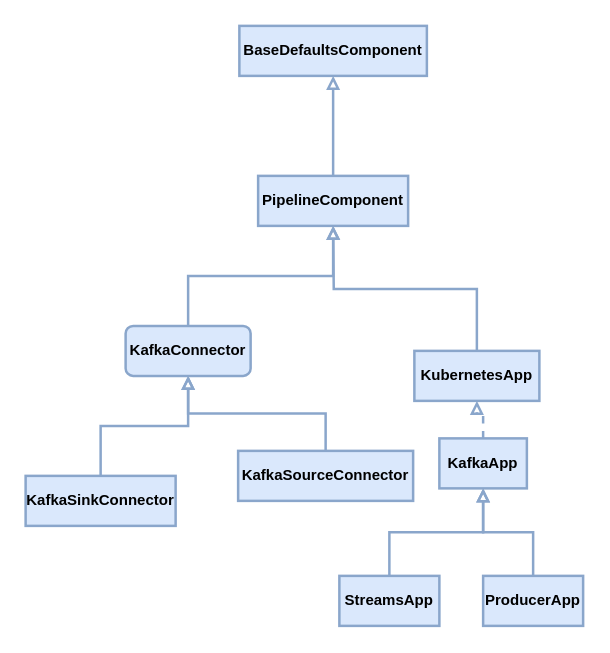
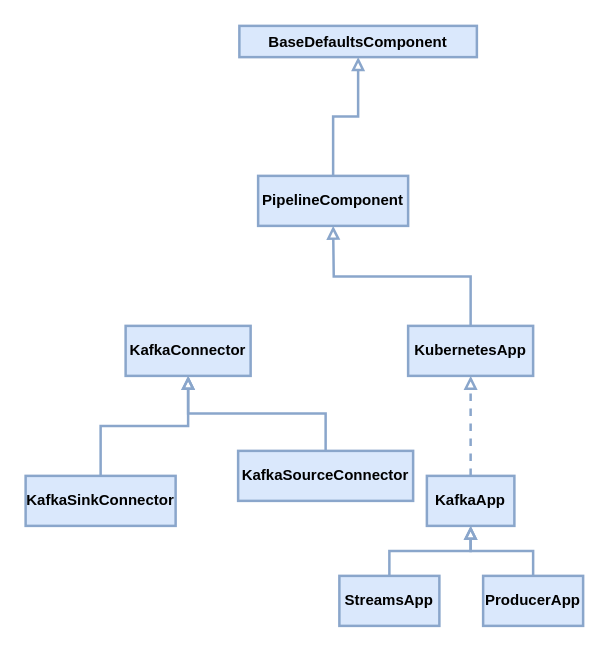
(333, 51) -> (358, 41)
(234, 276) -> none
(188, 351) -> (188, 351)
(477, 376) -> (471, 351)
(483, 463) -> (471, 501)
